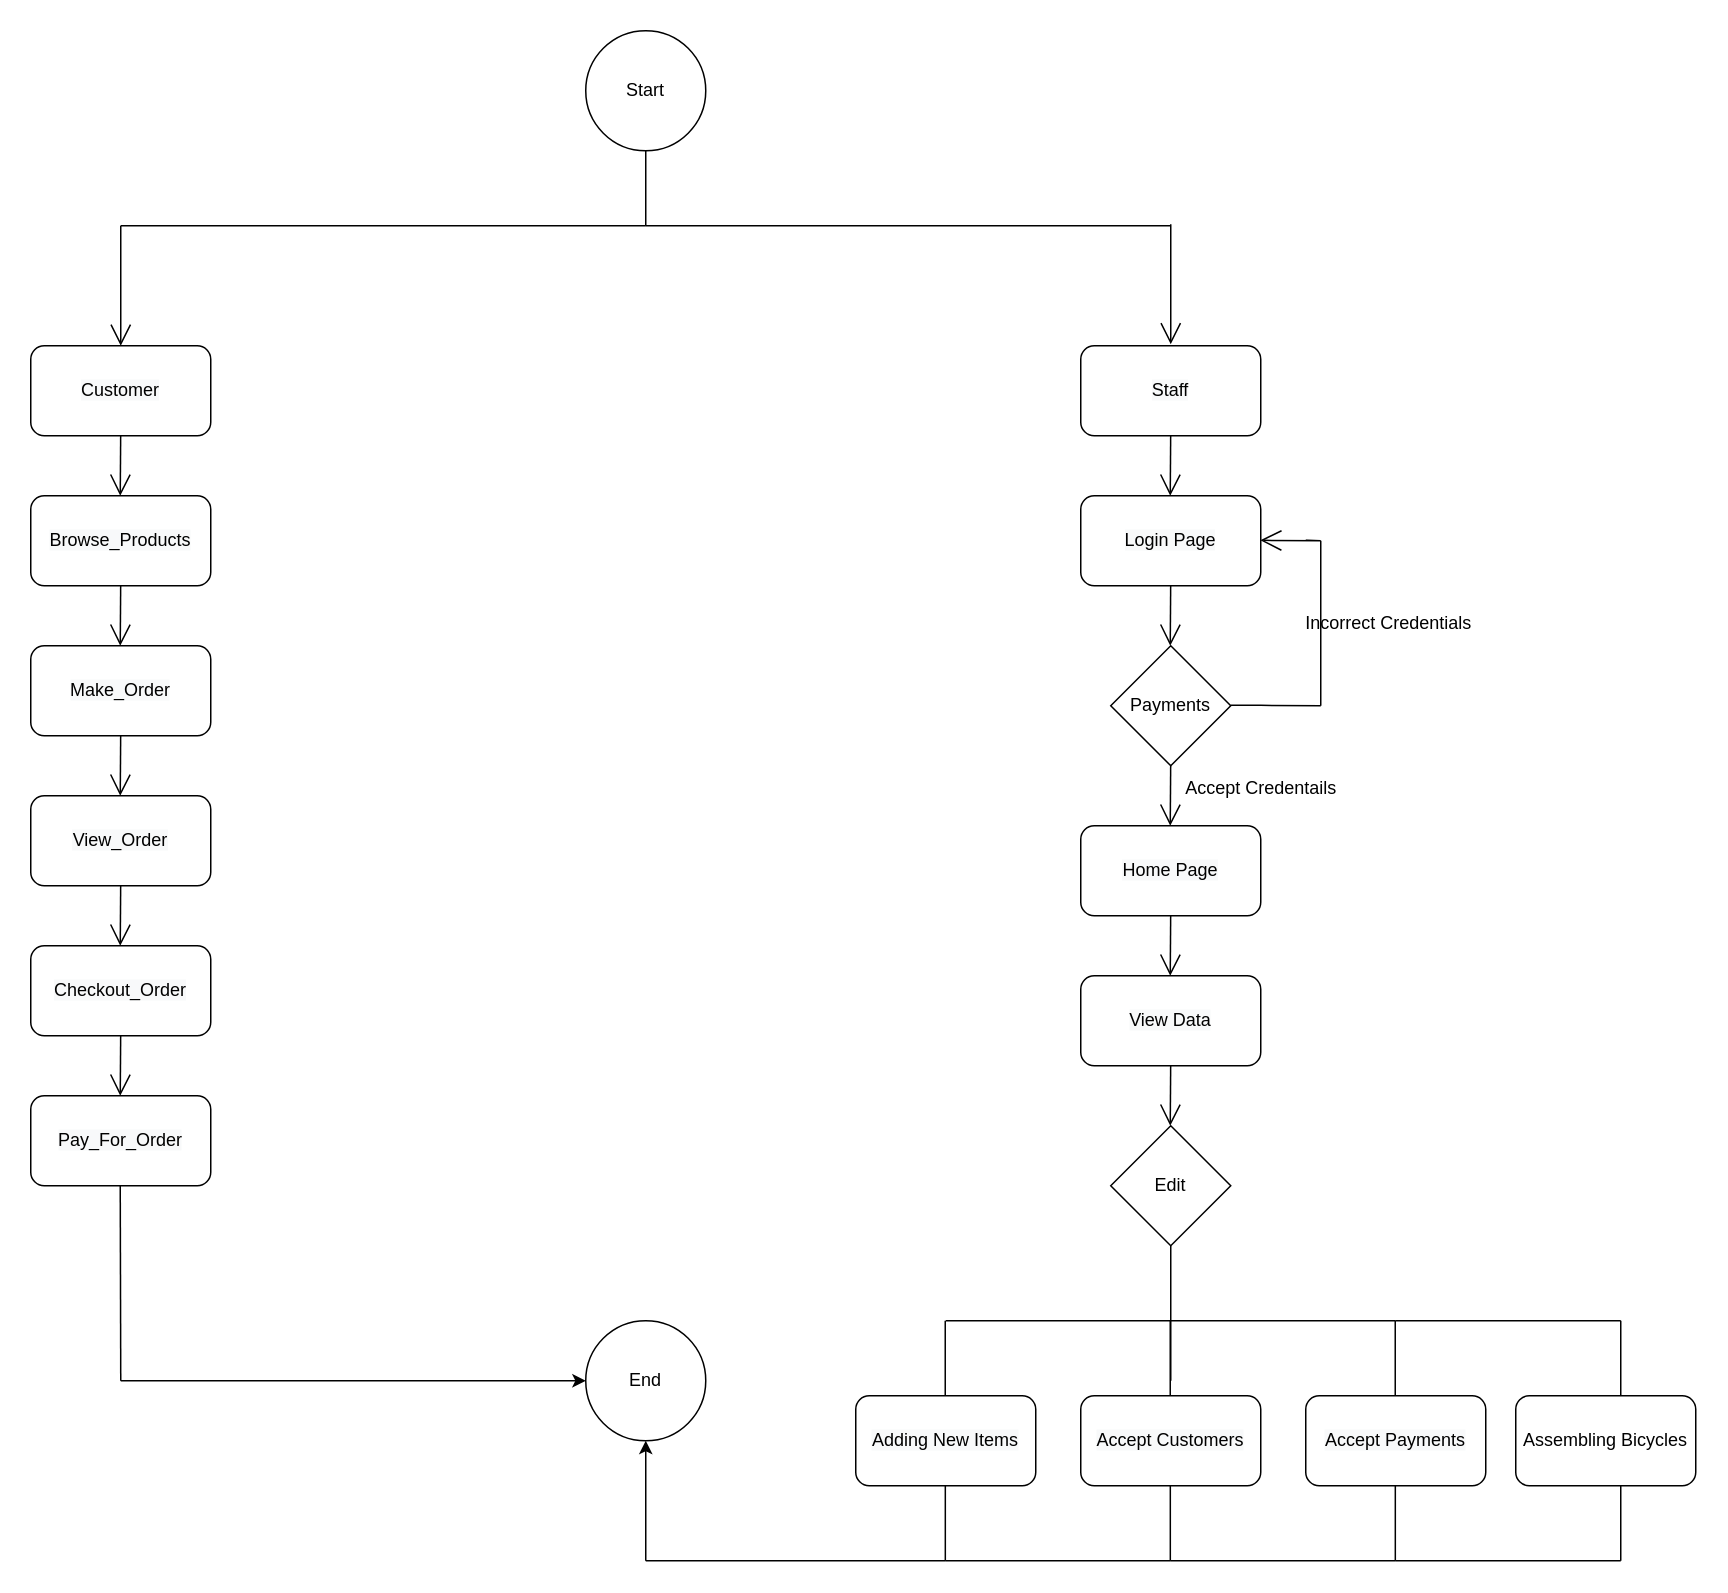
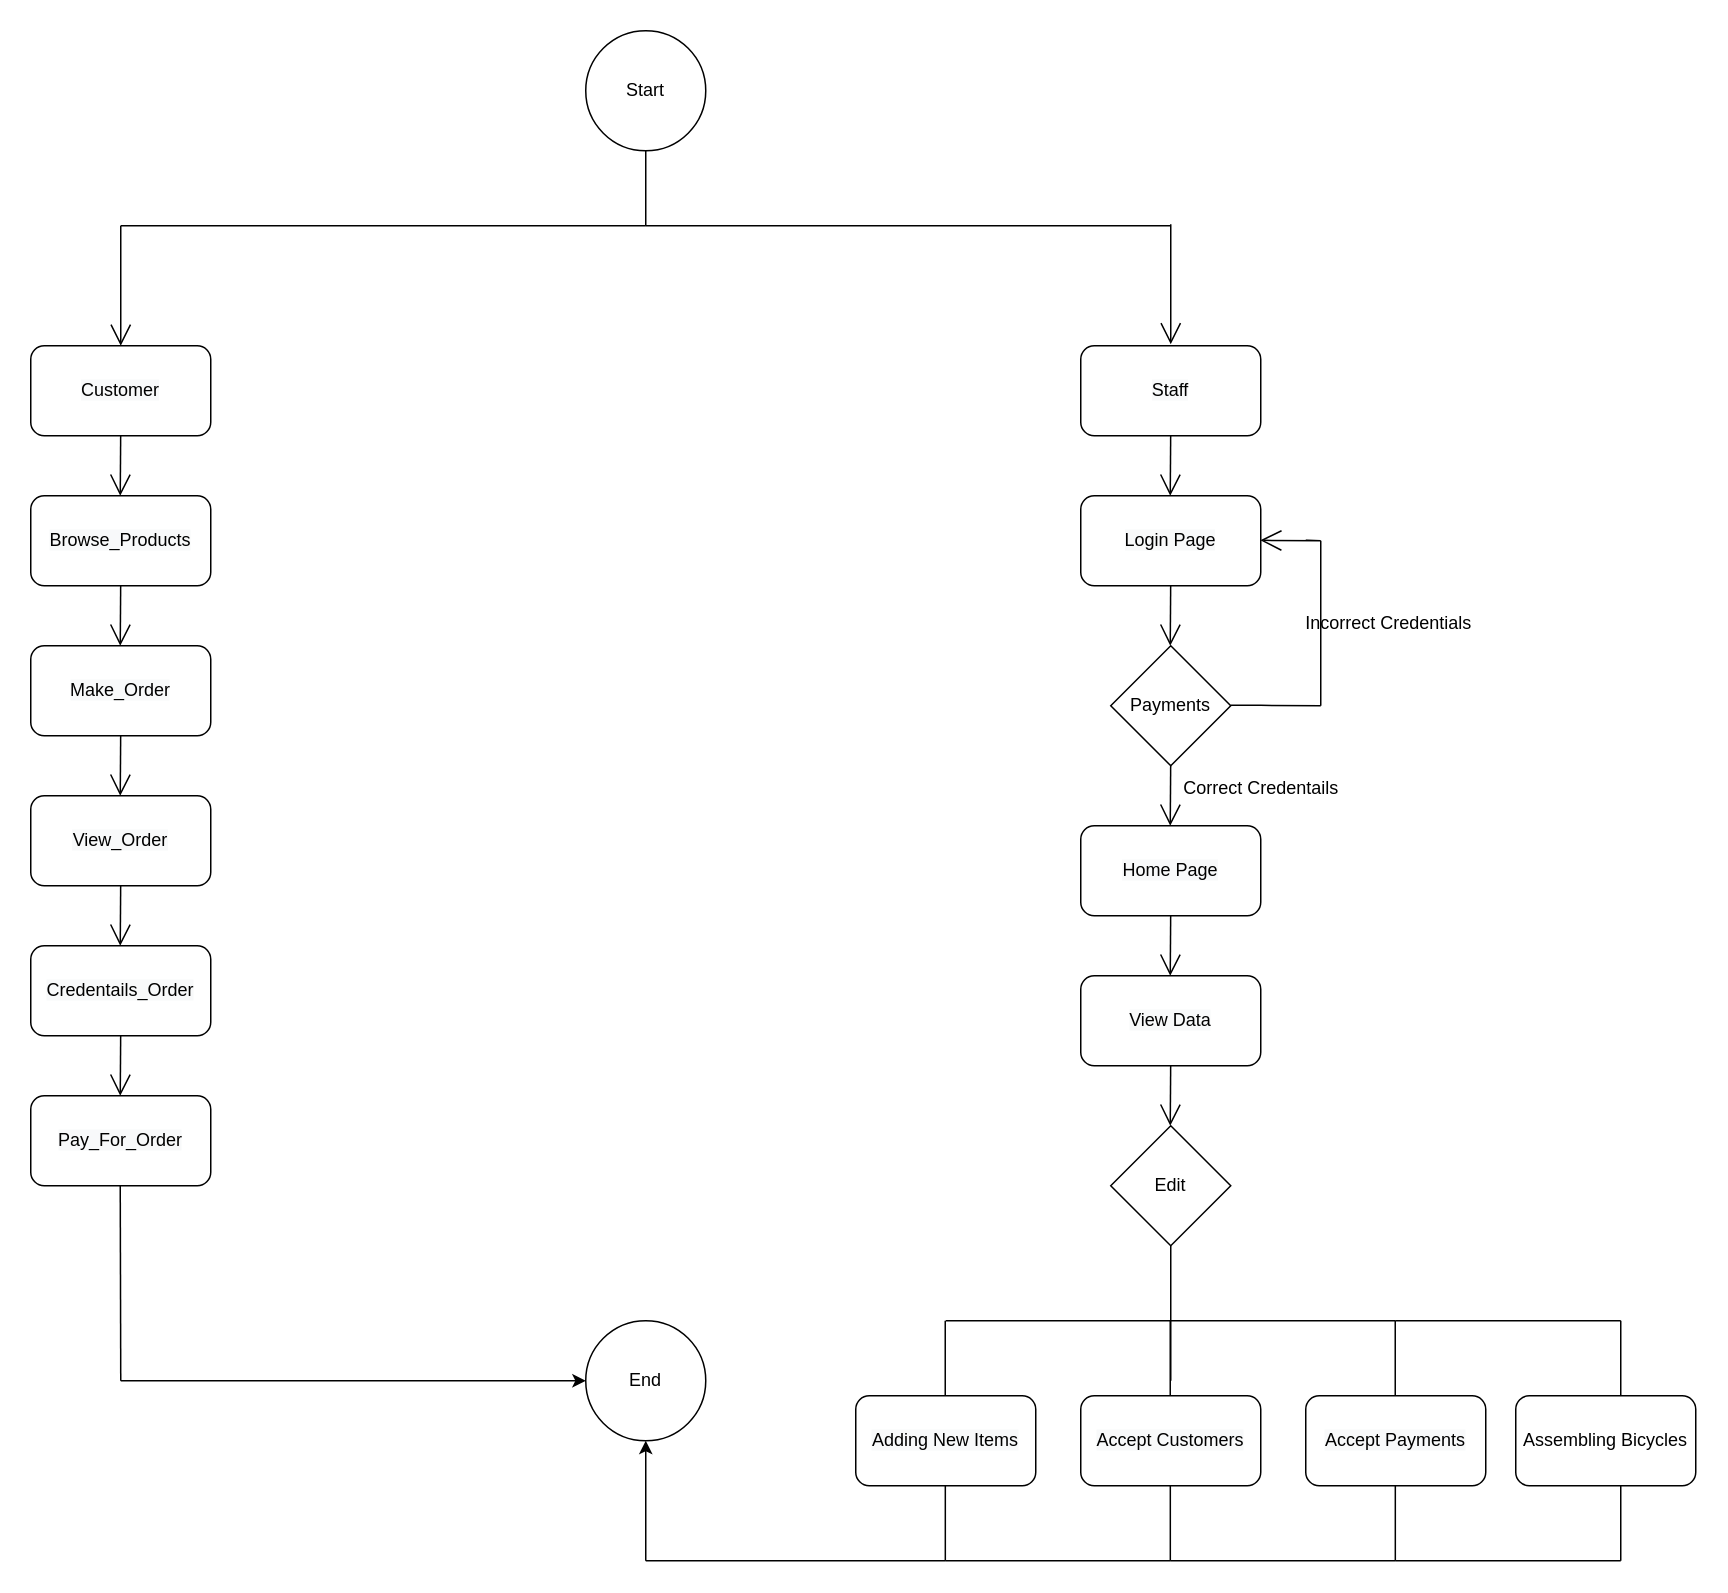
(1262, 788) -> (1262, 788)
(121, 991) -> (121, 991)
